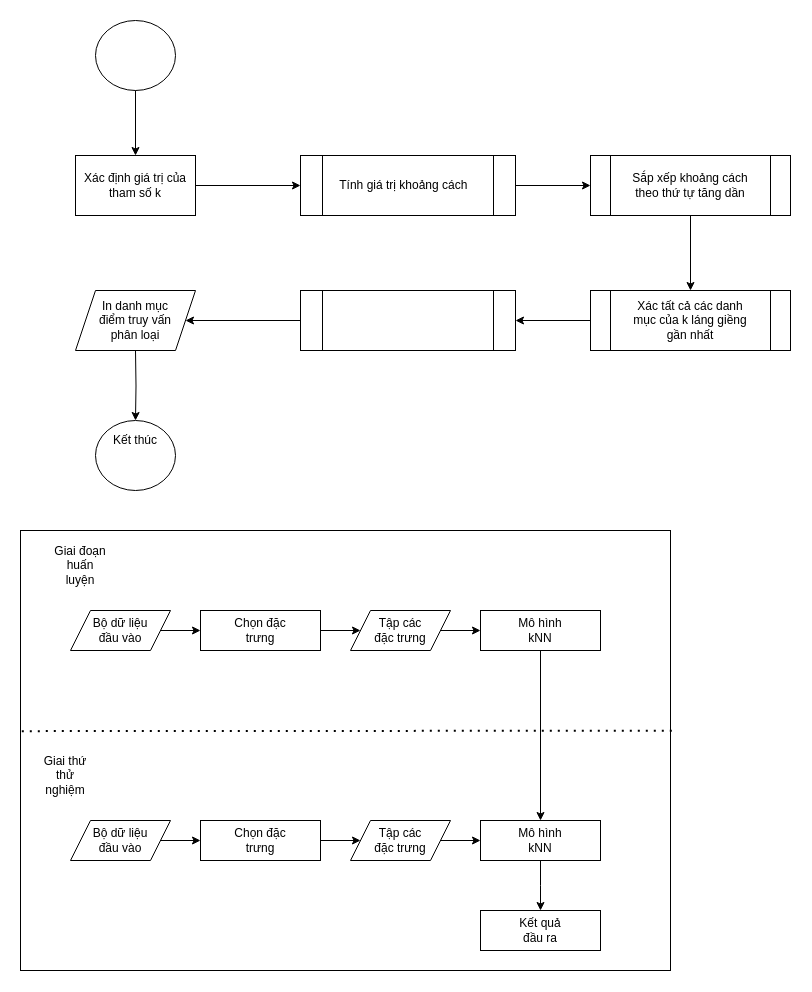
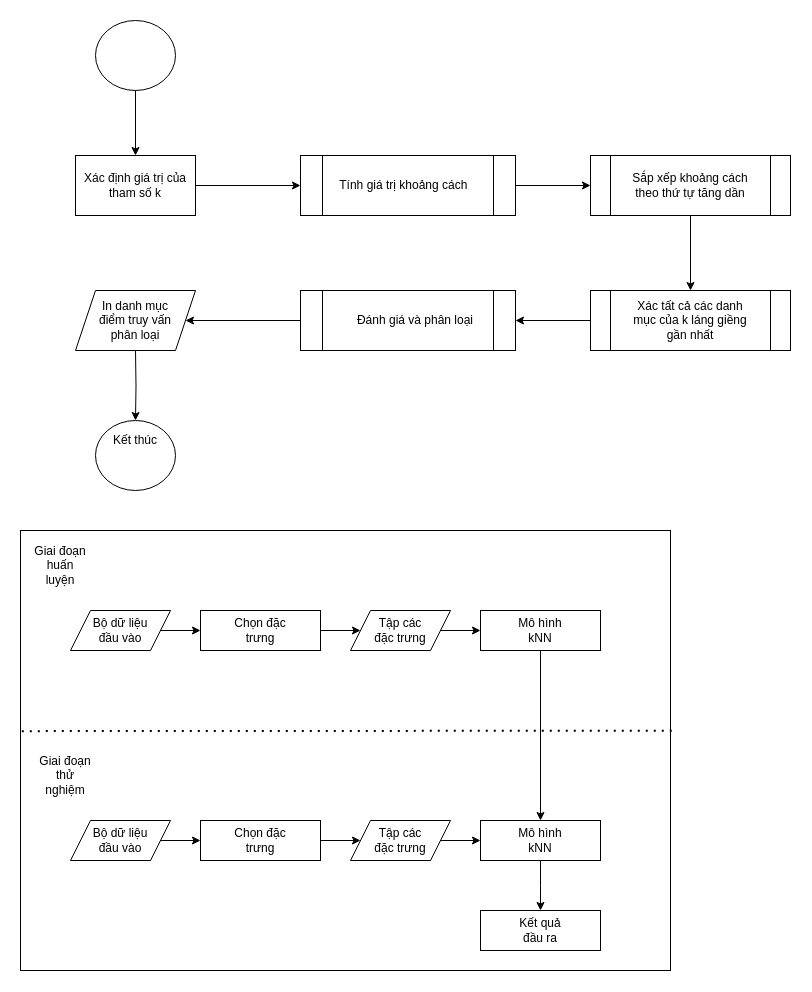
none -> (416, 321)
(81, 566) -> (61, 566)
(66, 776) -> (66, 776)
